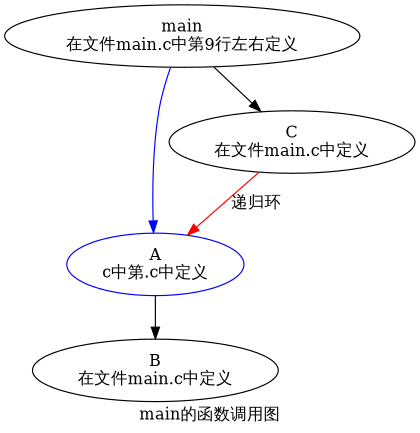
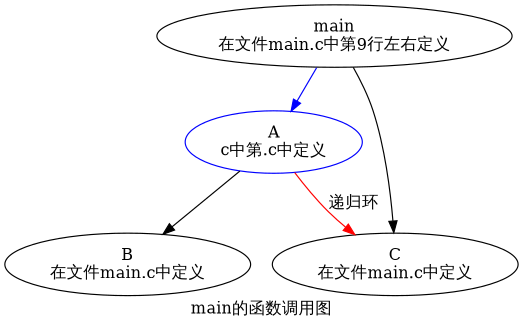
(227, 200) -> (319, 201)
